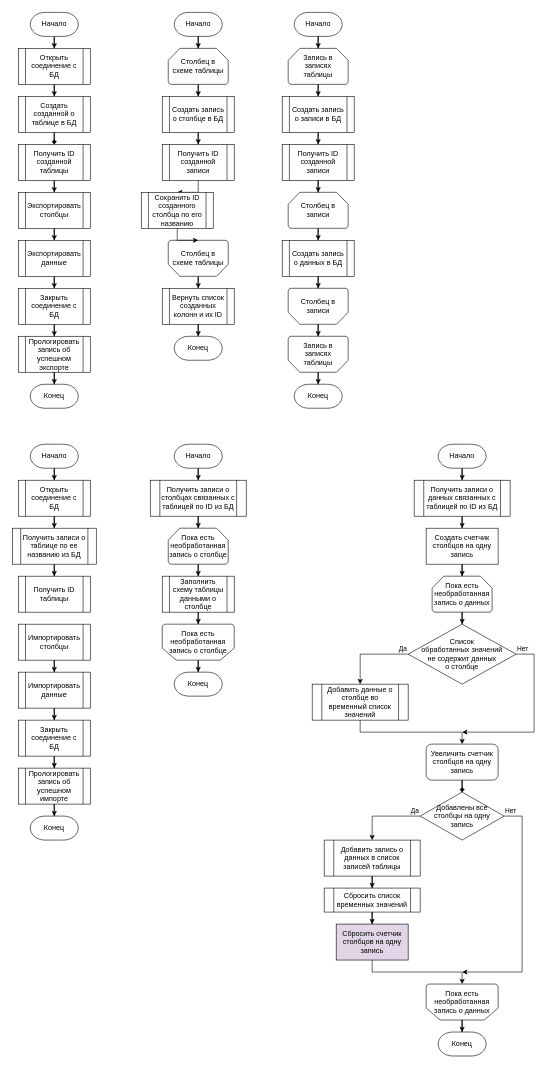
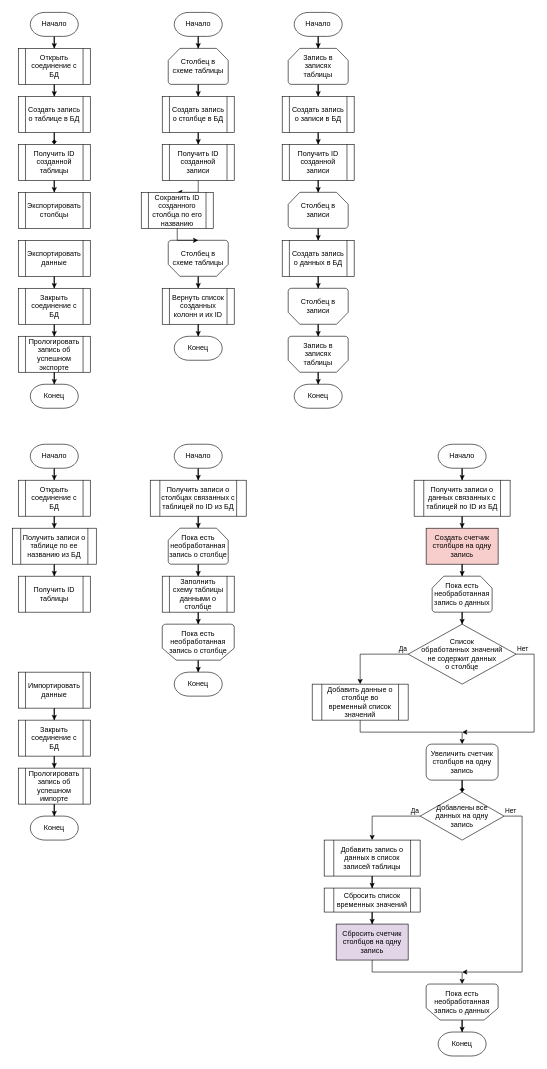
(54, 114) -> (54, 114)
(54, 236) -> none
(462, 546) -> (462, 546)
(54, 642) -> none
(54, 668) -> none
(462, 816) -> (462, 816)
